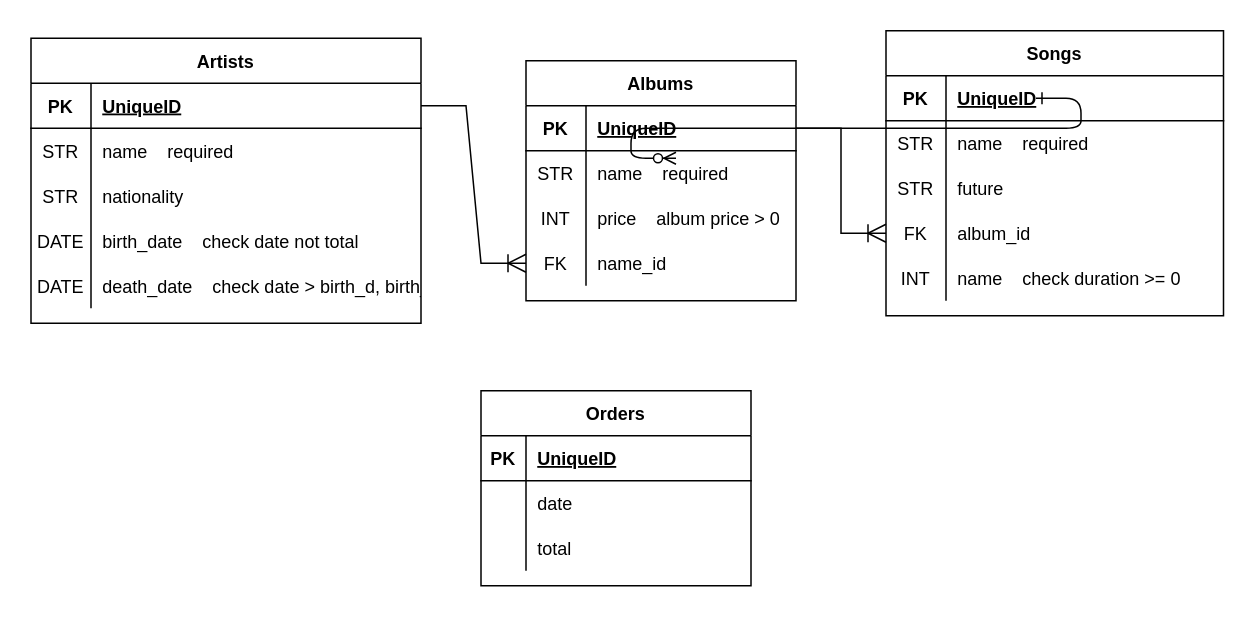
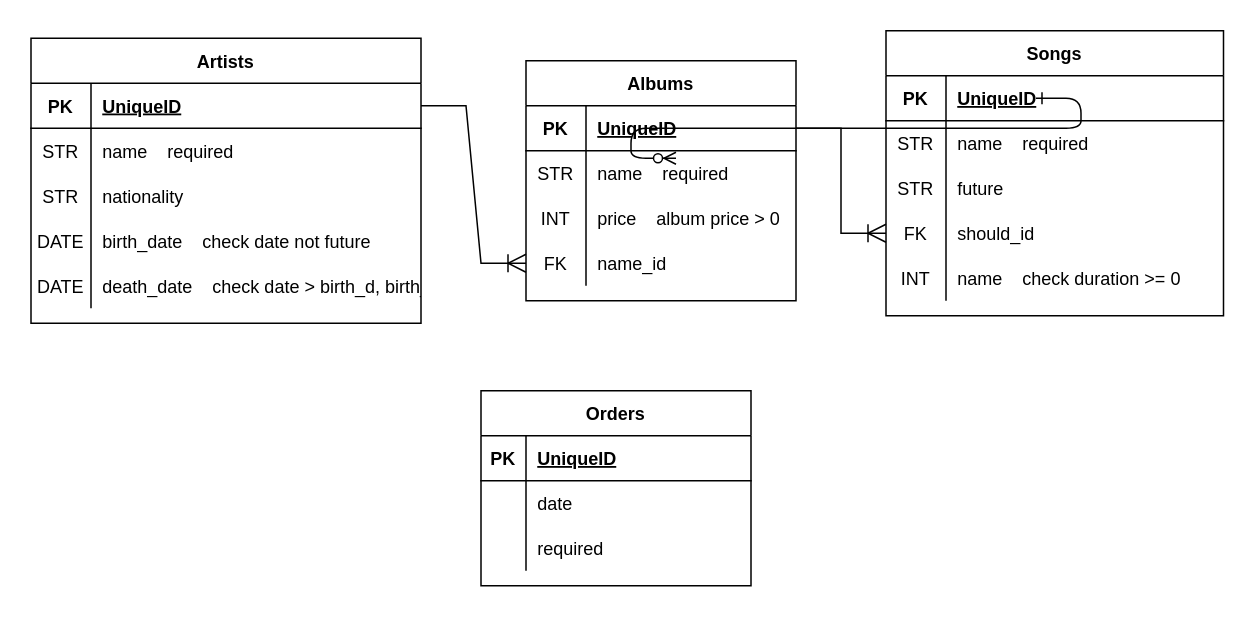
(993, 234) -> (998, 234)
(262, 242) -> (269, 242)
(560, 549) -> (575, 549)
